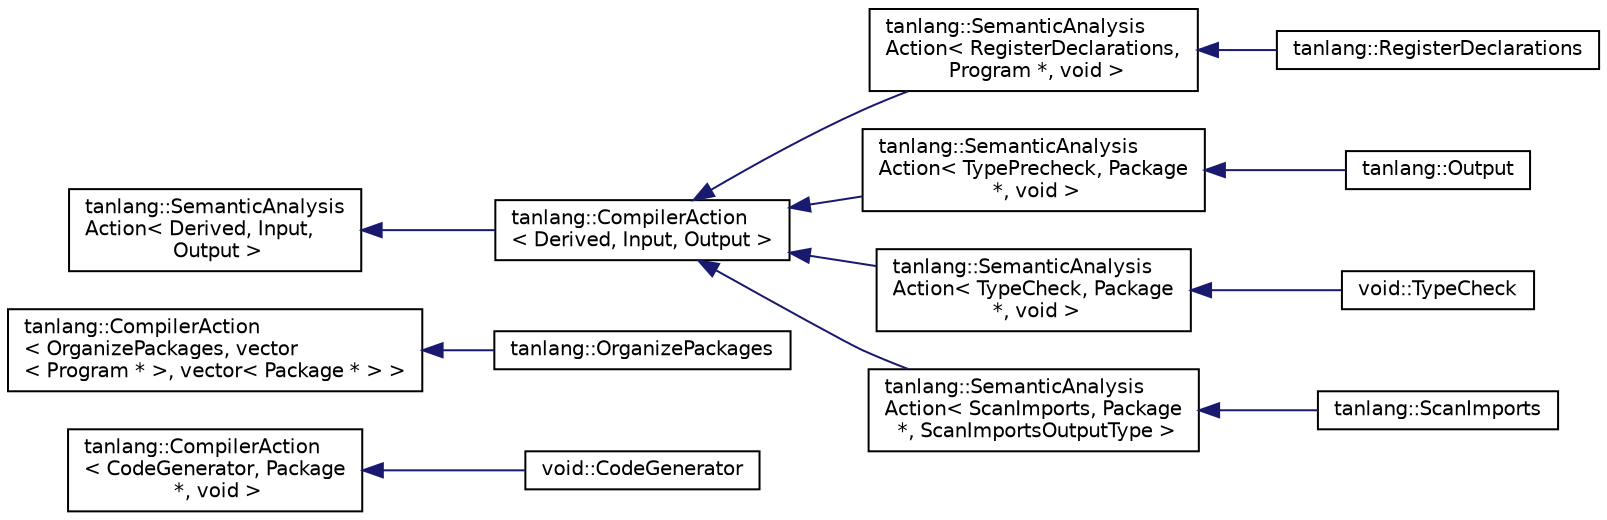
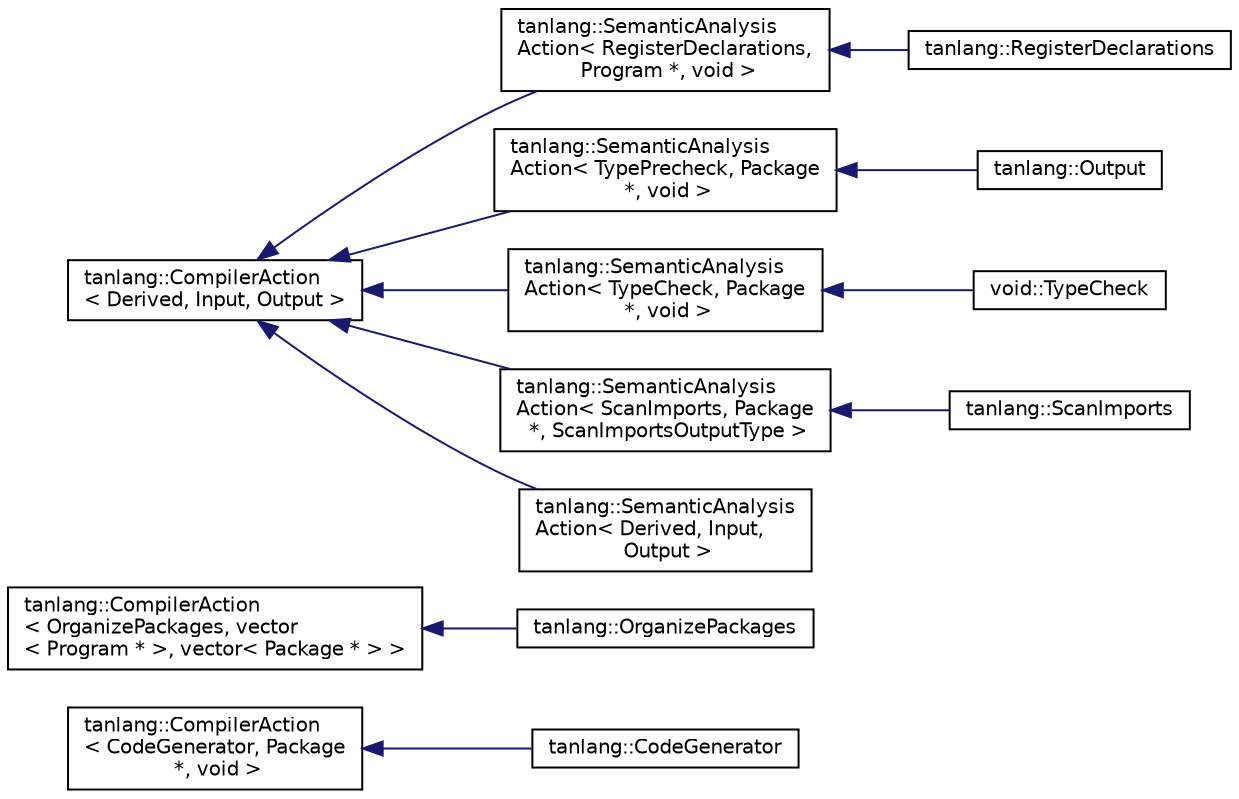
(439, 230) -> (401, 418)
(642, 470) -> (665, 749)
